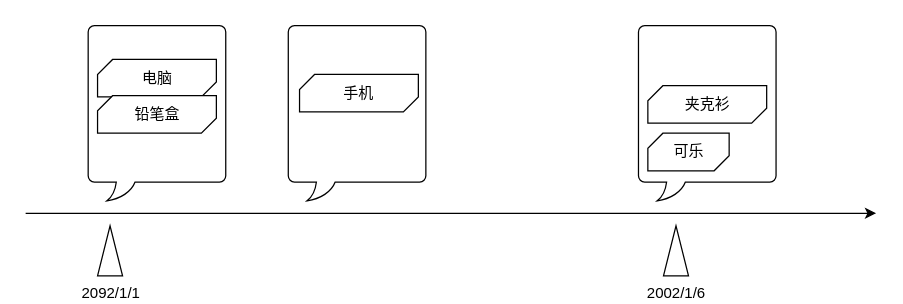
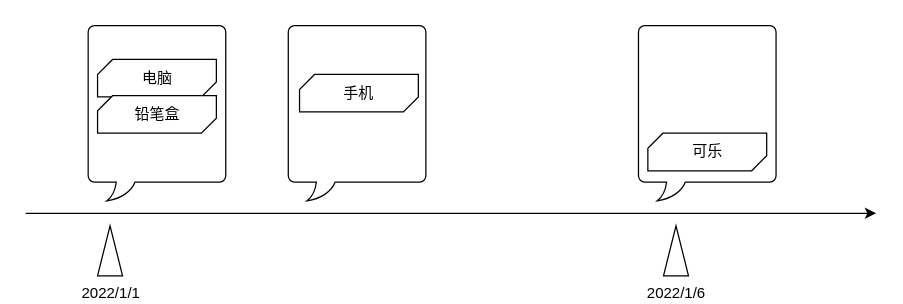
(707, 104) -> none
(688, 152) -> (707, 152)
(111, 293) -> (111, 293)
(676, 293) -> (676, 293)
